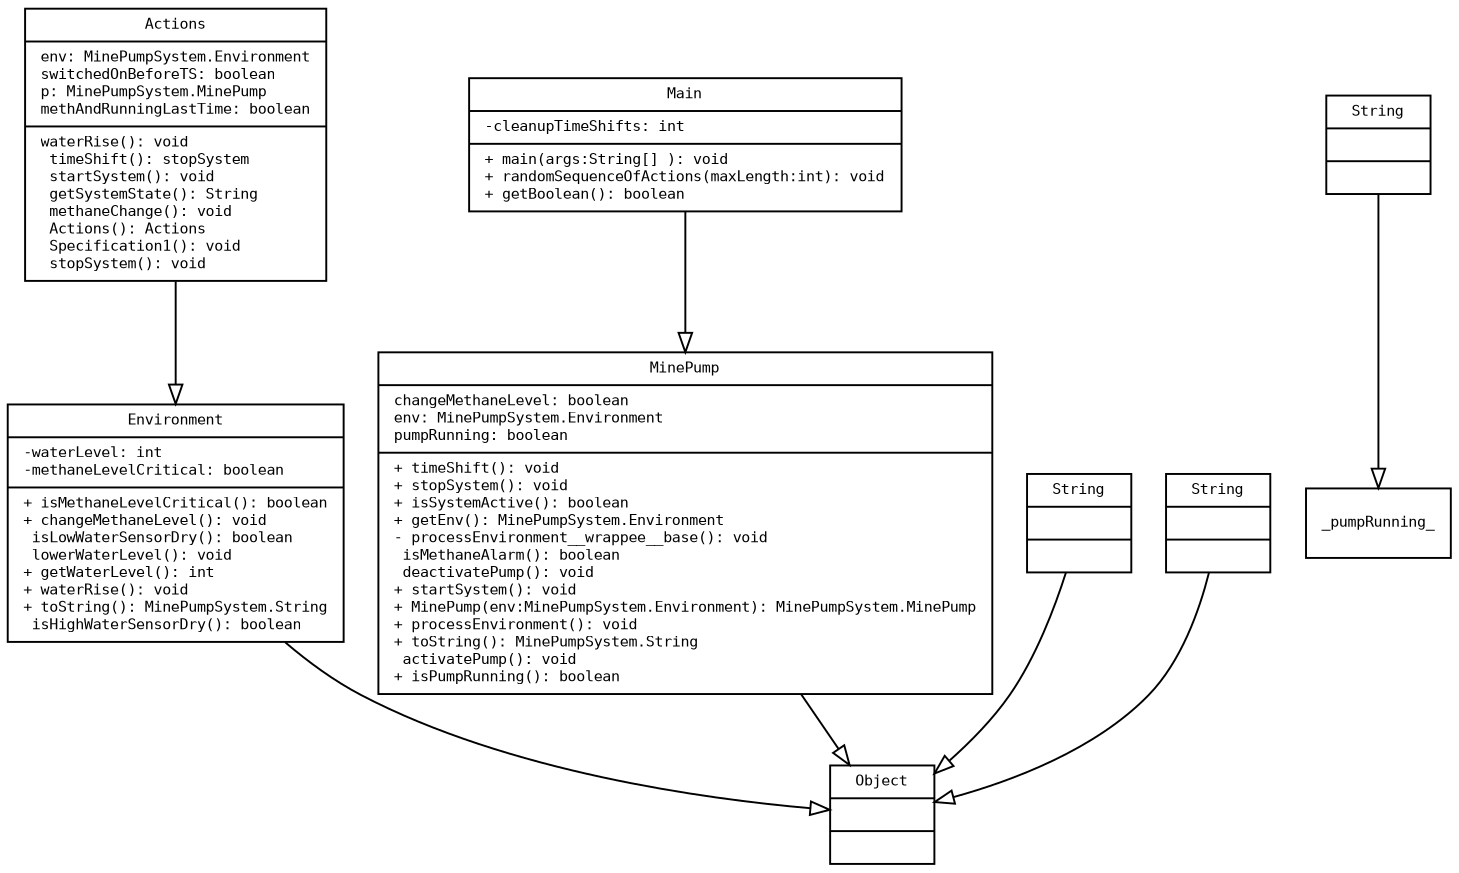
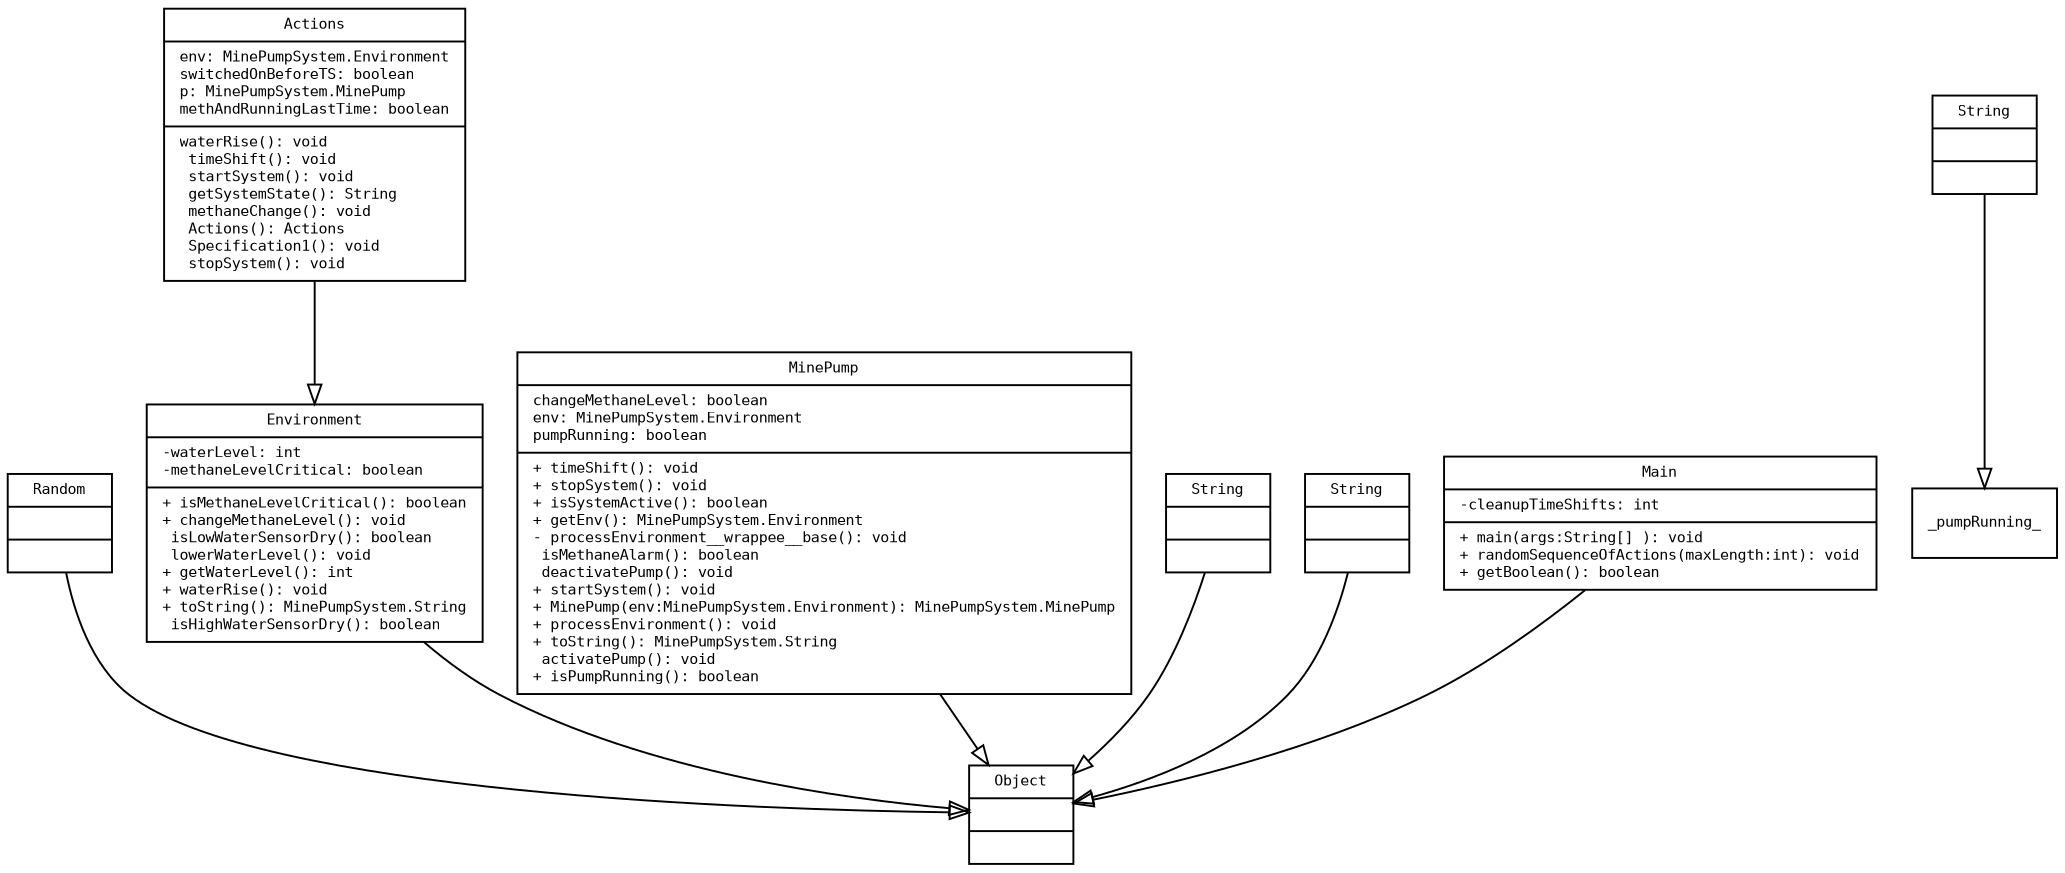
(146, 159) -> (259, 159)
(685, 272) -> (1353, 726)
none -> (60, 523)
